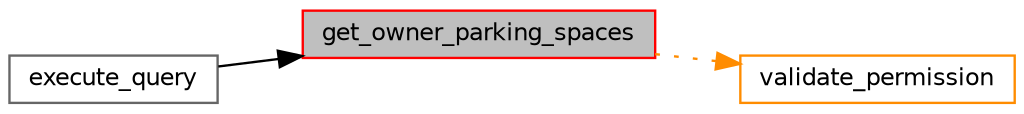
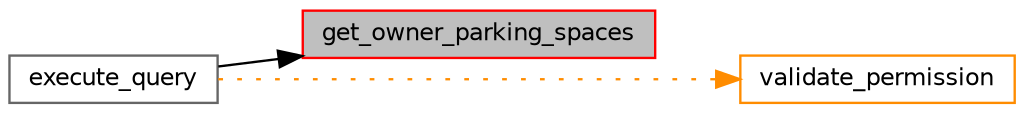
(686, 58) -> (467, 79)
